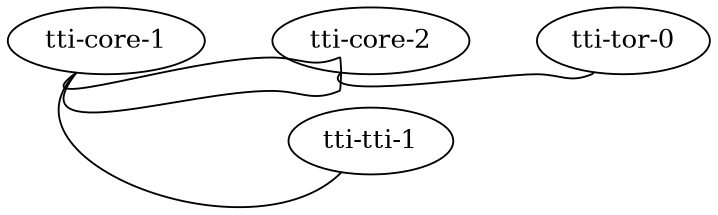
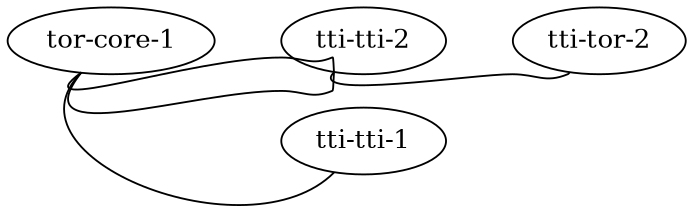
(106, 41) -> (111, 41)
(371, 41) -> (364, 41)
(623, 41) -> (599, 41)
